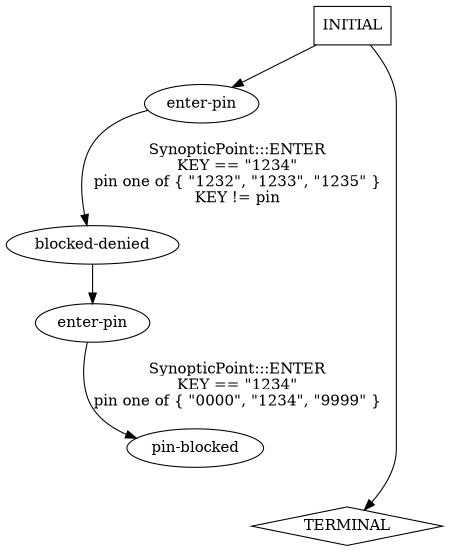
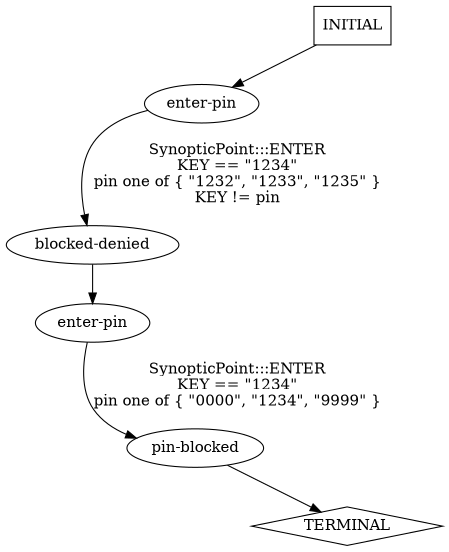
(396, 273) -> (269, 486)
